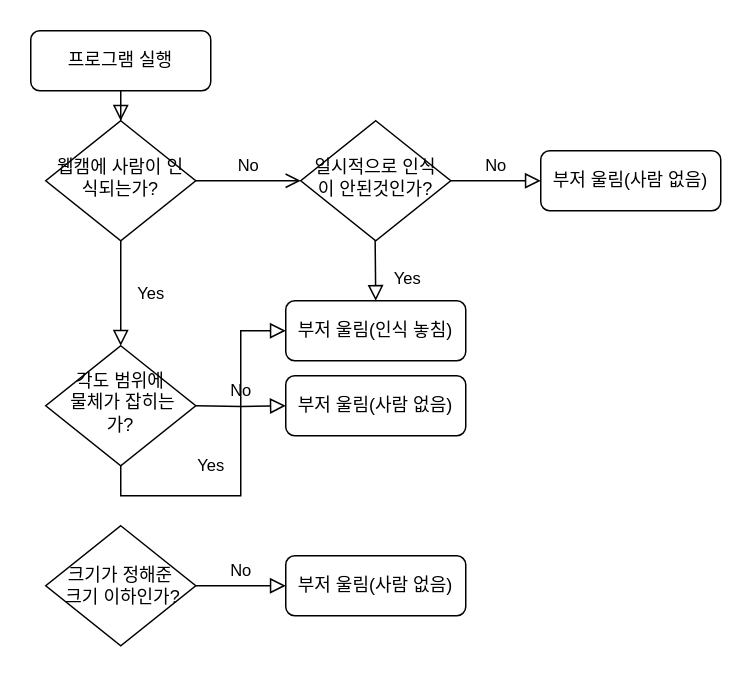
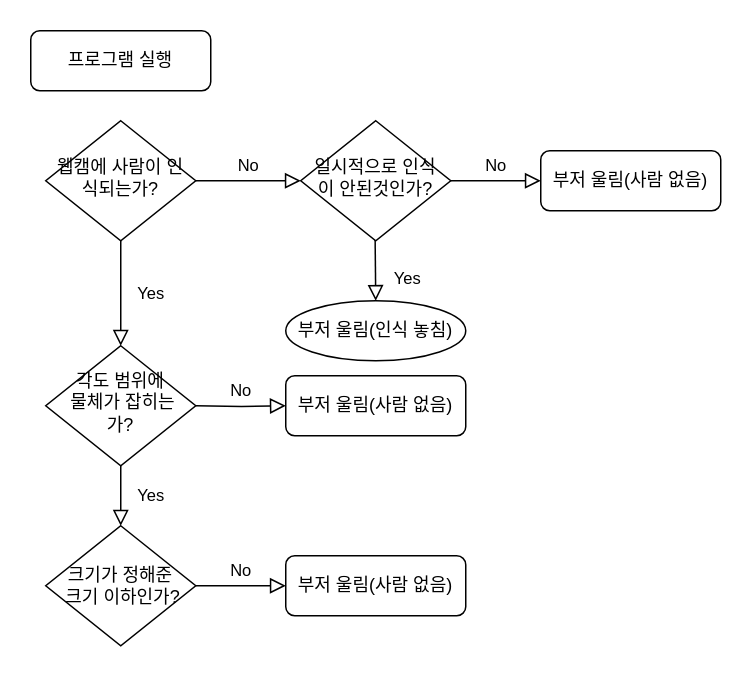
(121, 114) -> none
(290, 181) -> (284, 181)
(376, 331) -> (376, 331)
(241, 461) -> (121, 501)
